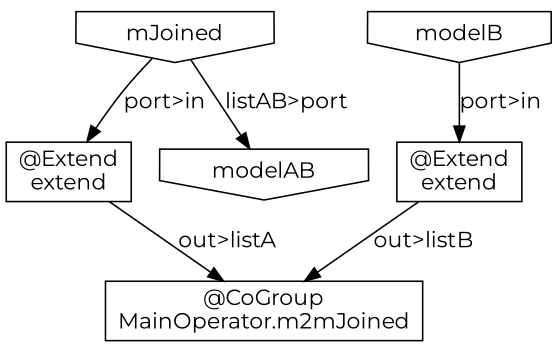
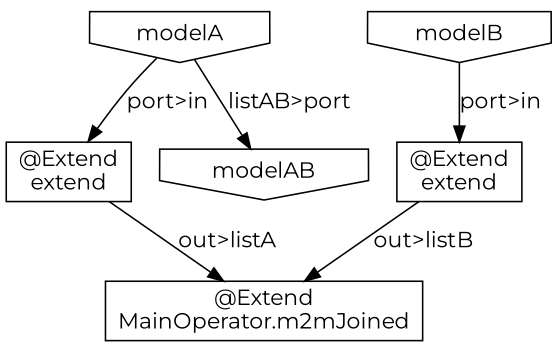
(175, 34) -> (180, 34)
(264, 311) -> (264, 311)
